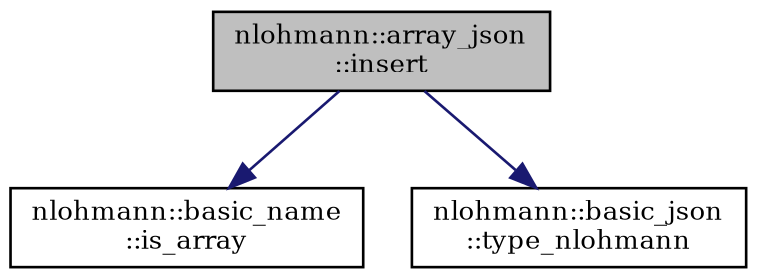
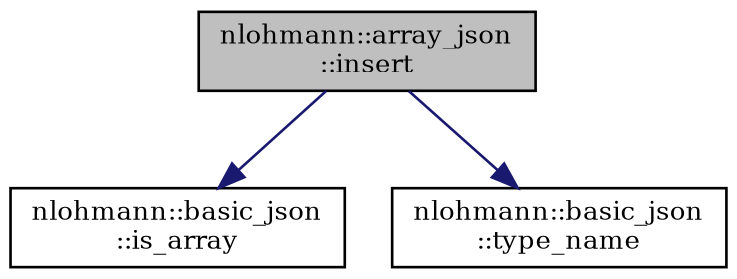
(187, 228) -> (178, 228)
(579, 228) -> (559, 228)
